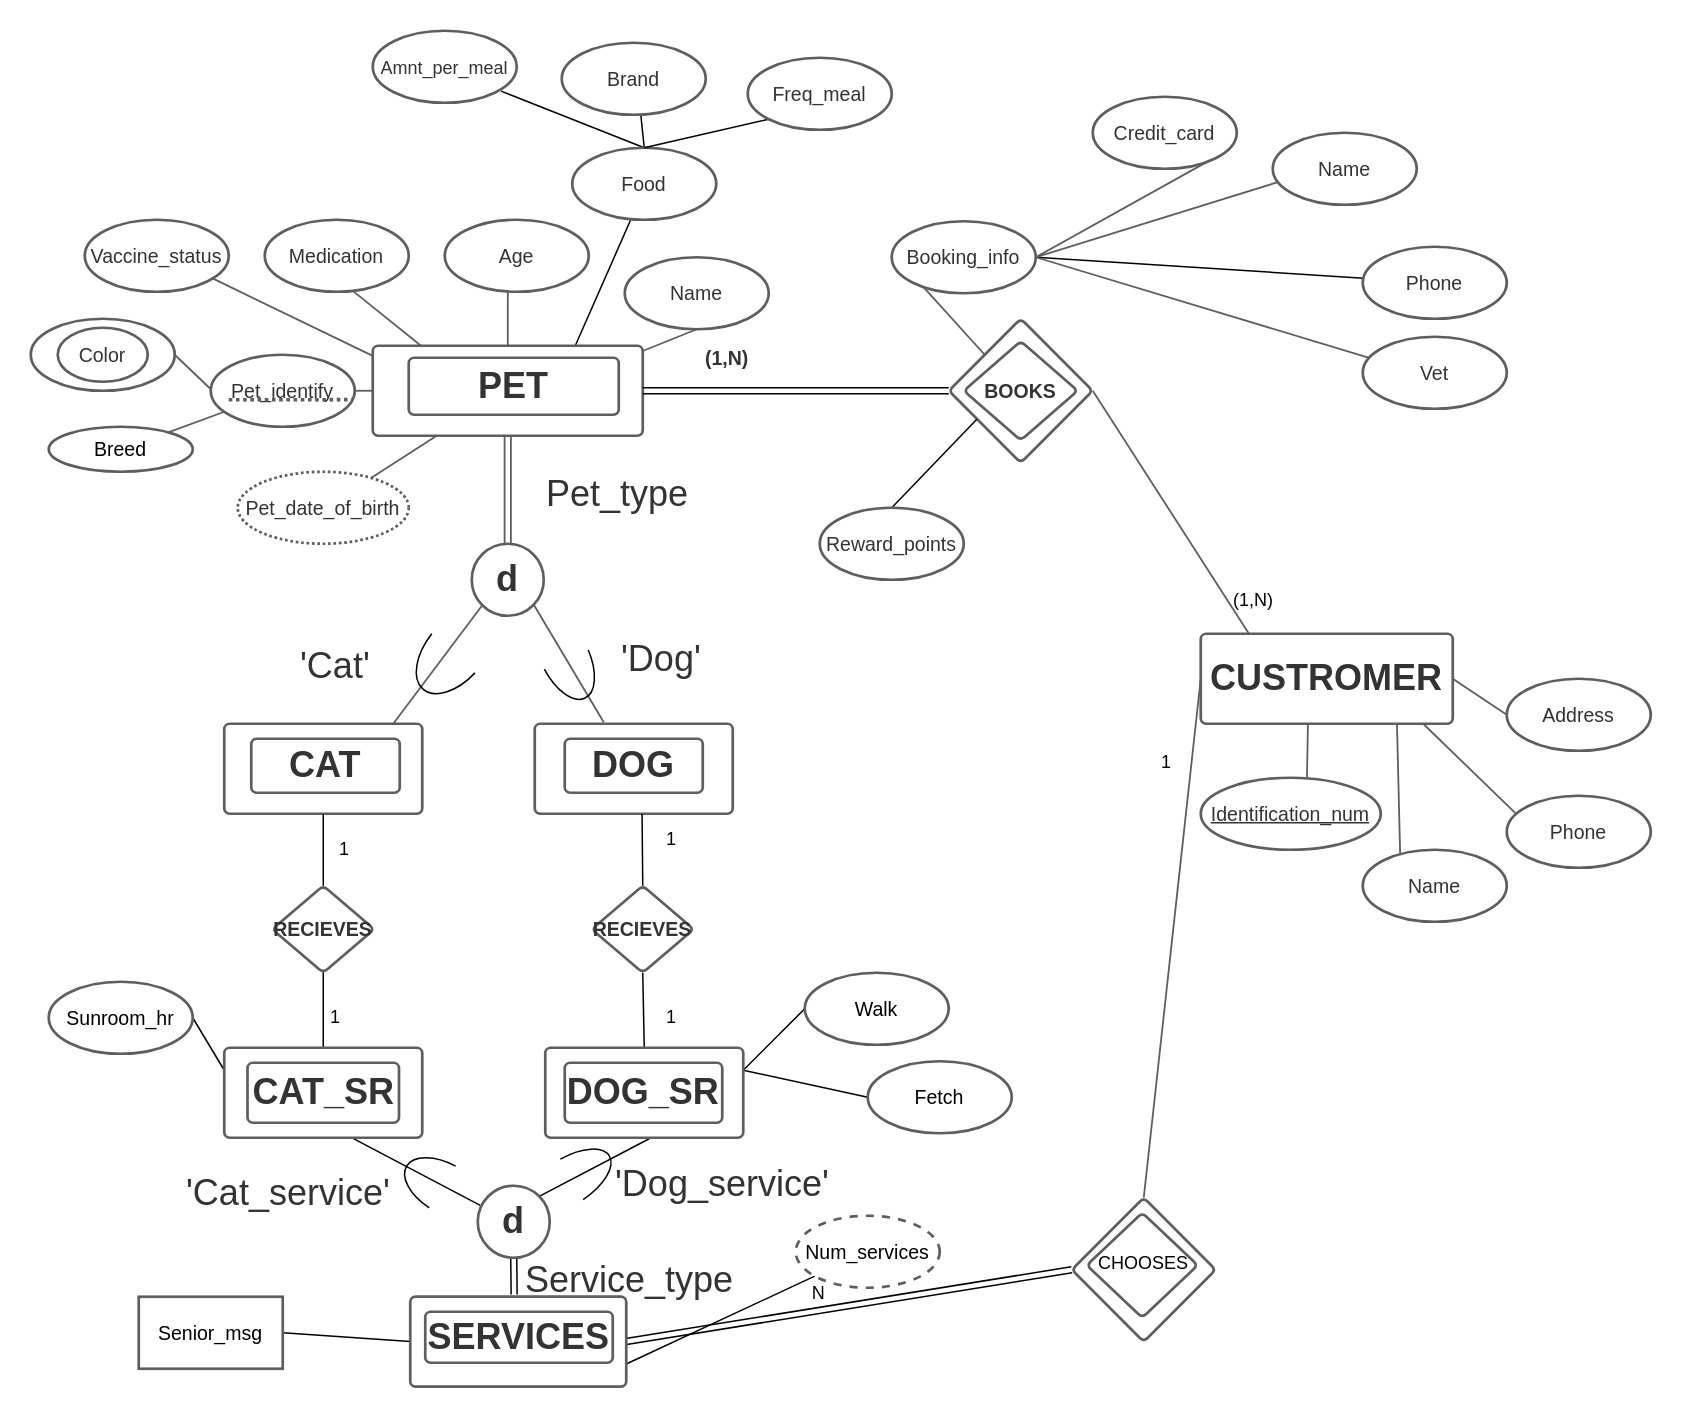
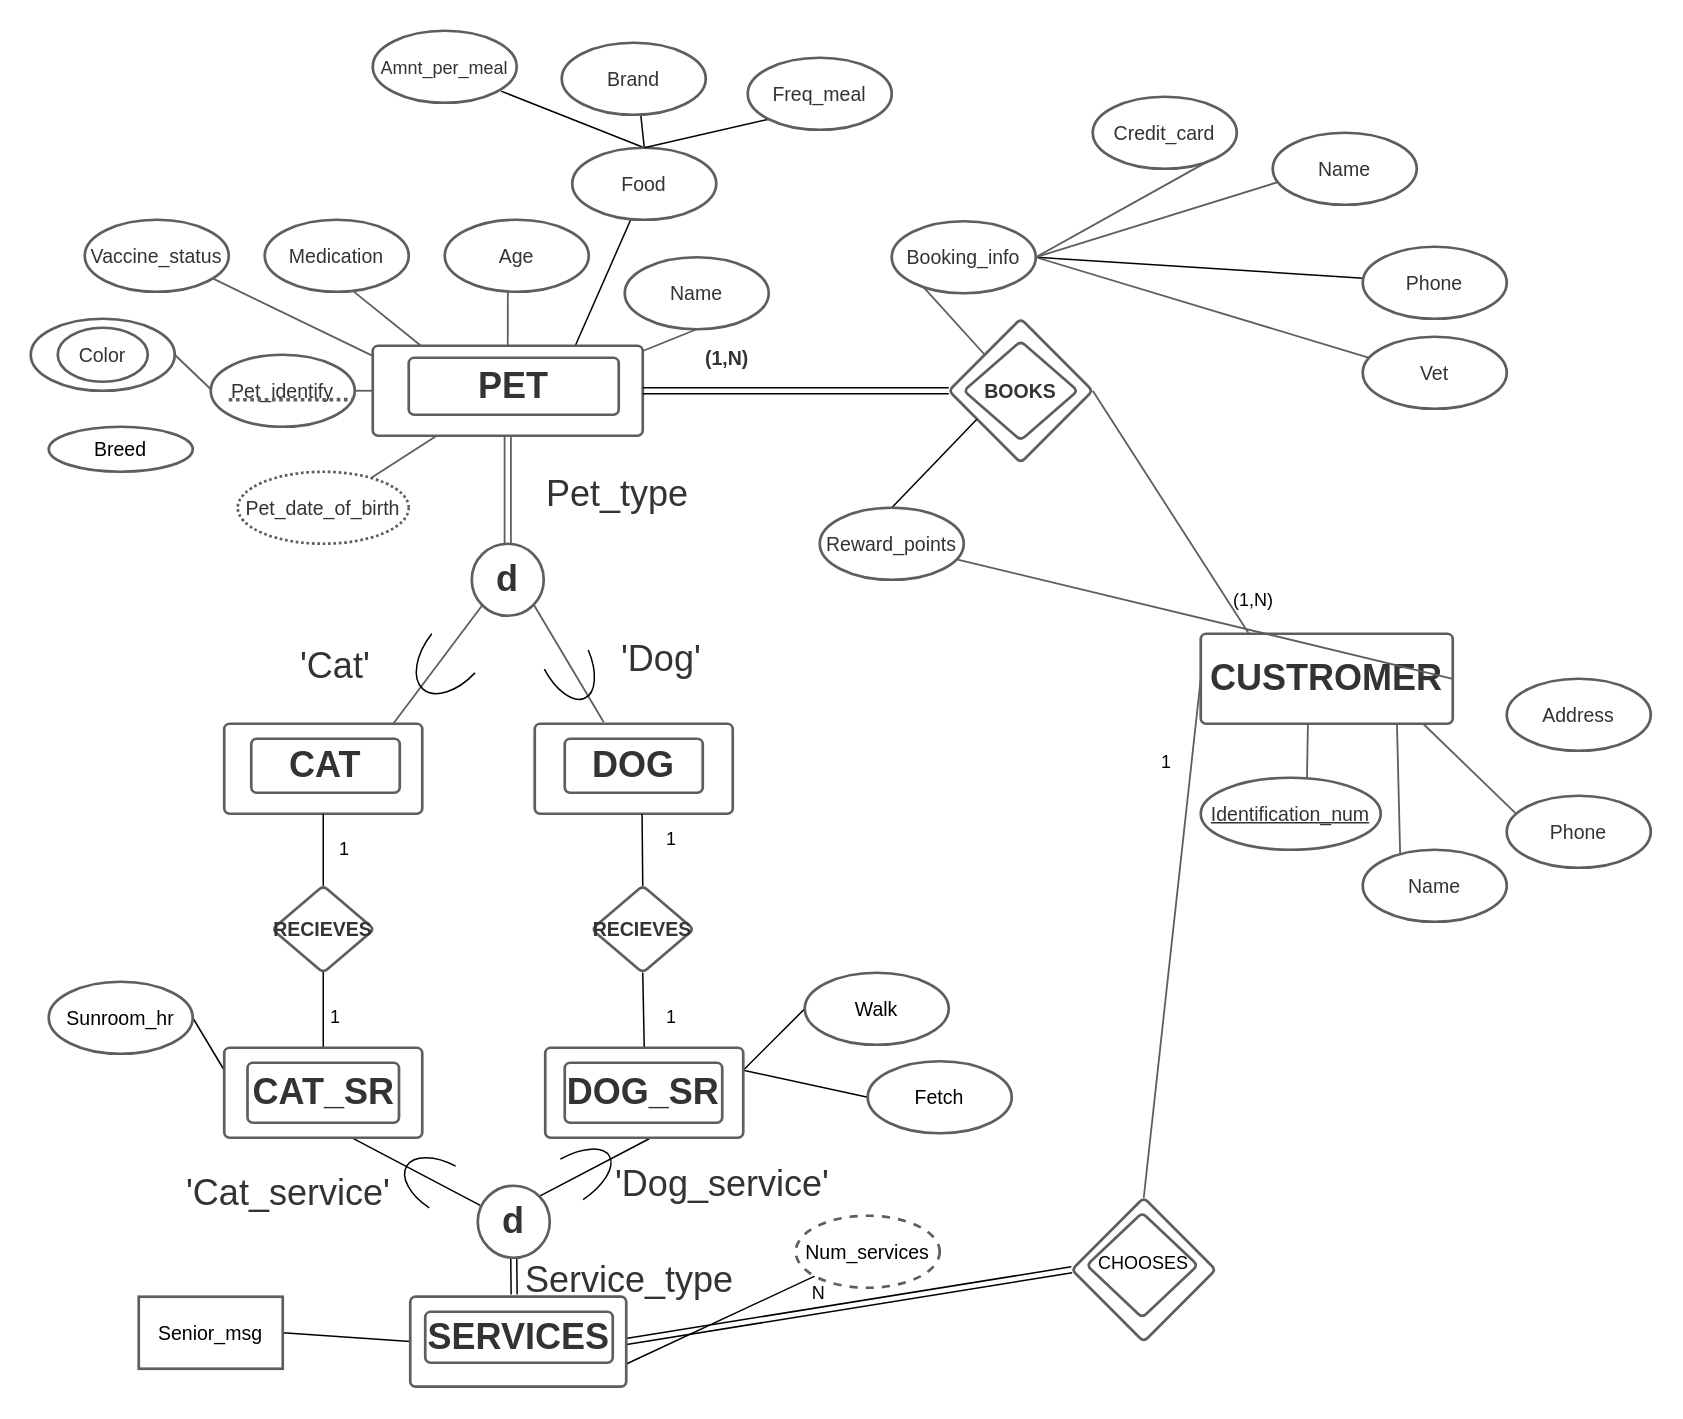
(196, 422) -> none
(1479, 696) -> (1100, 594)
